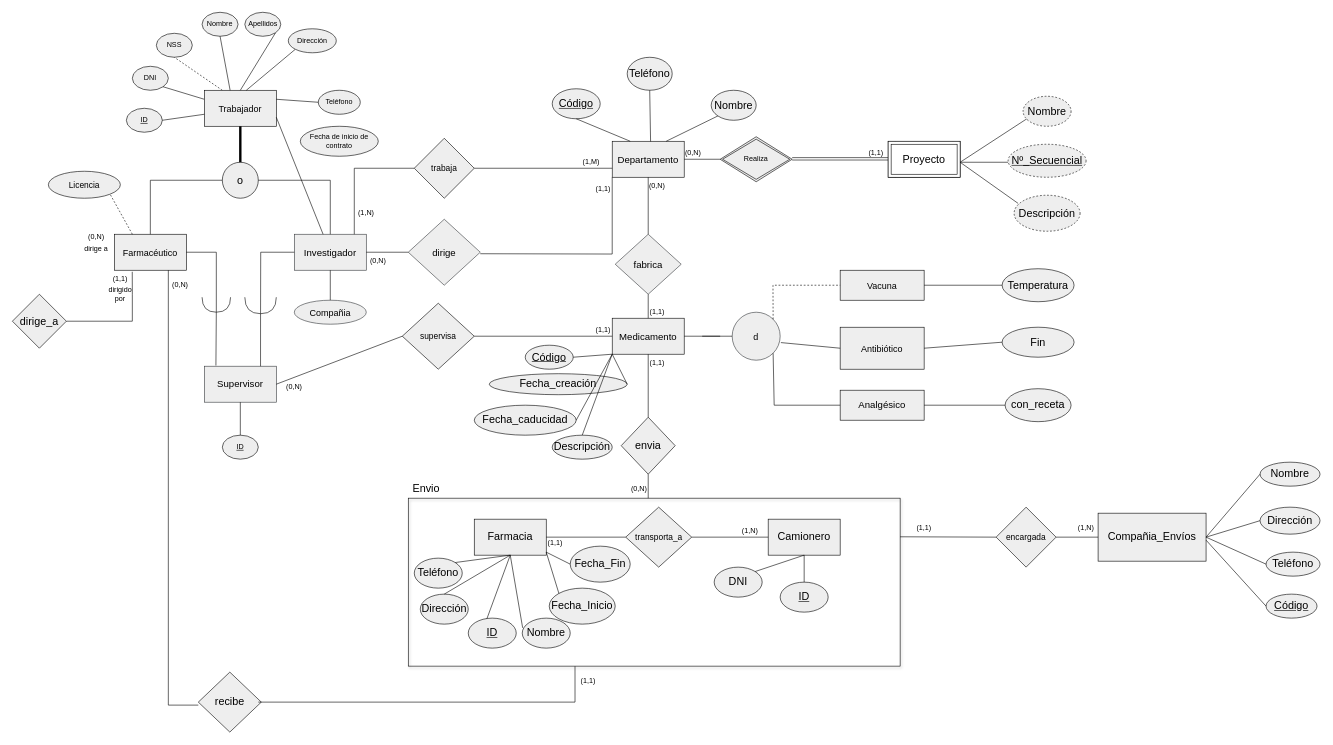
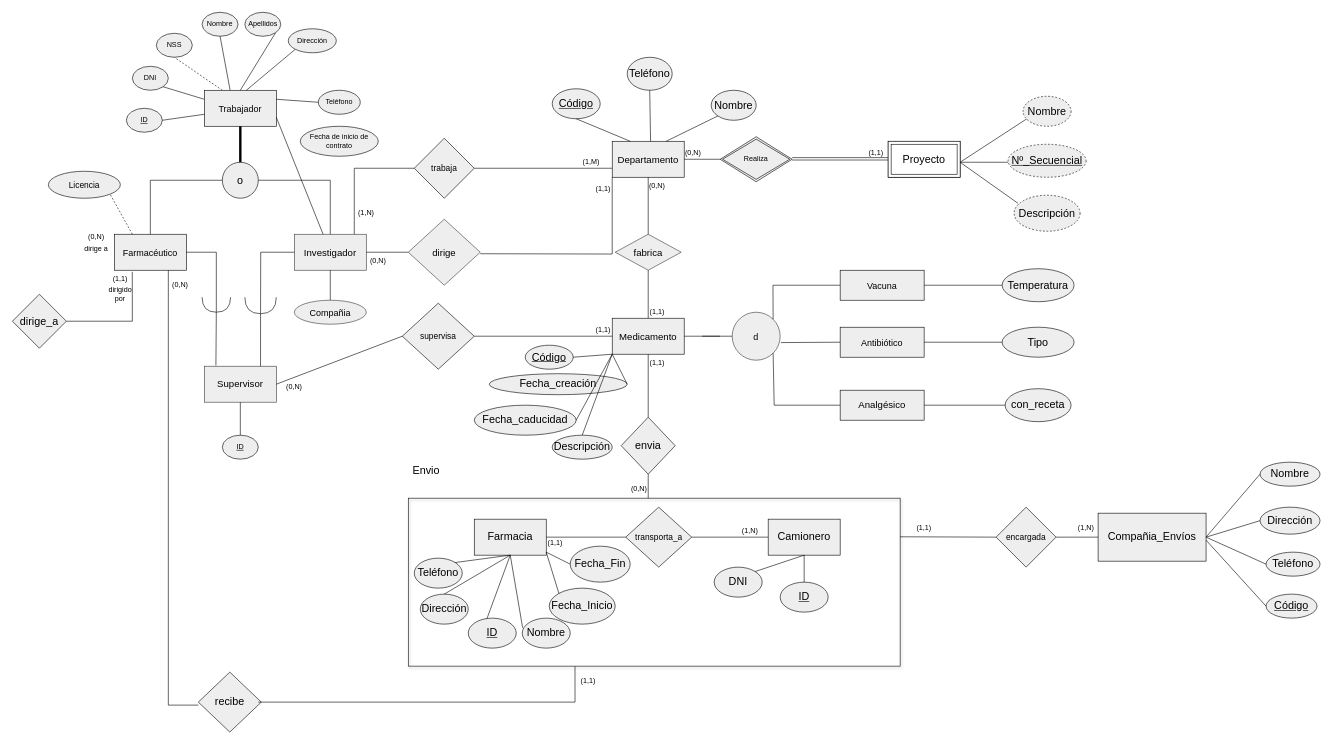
(648, 264) -> (648, 252)
(790, 285) -> (790, 285)
(1038, 342) -> (1038, 342)
(882, 348) -> (882, 342)
(426, 489) -> (426, 471)
